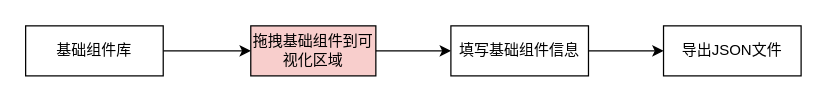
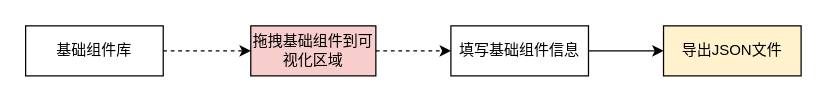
(201, 51) -> (201, 51)
(410, 51) -> (410, 51)
(732, 51) -> (732, 51)
